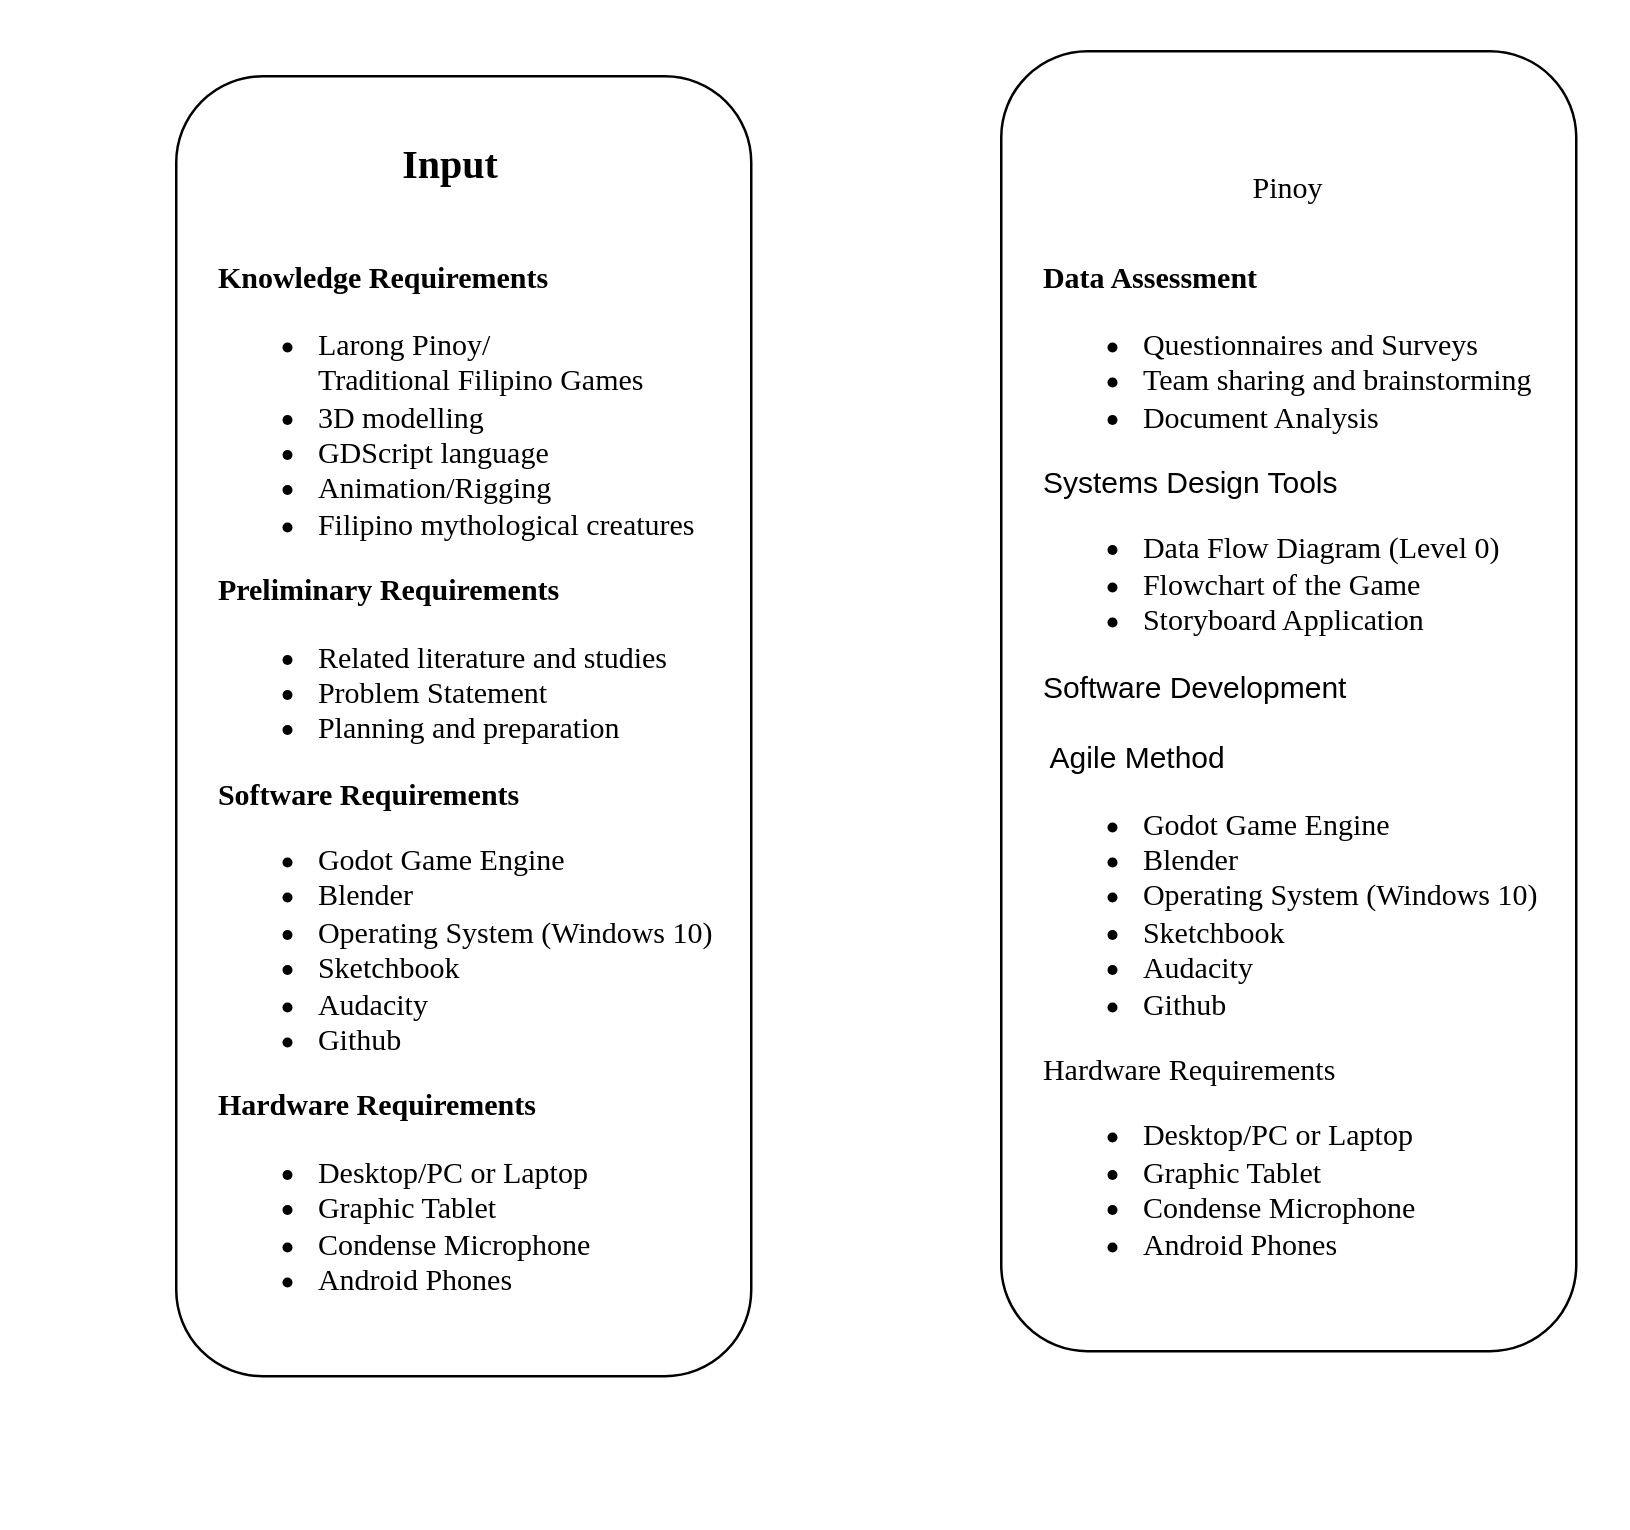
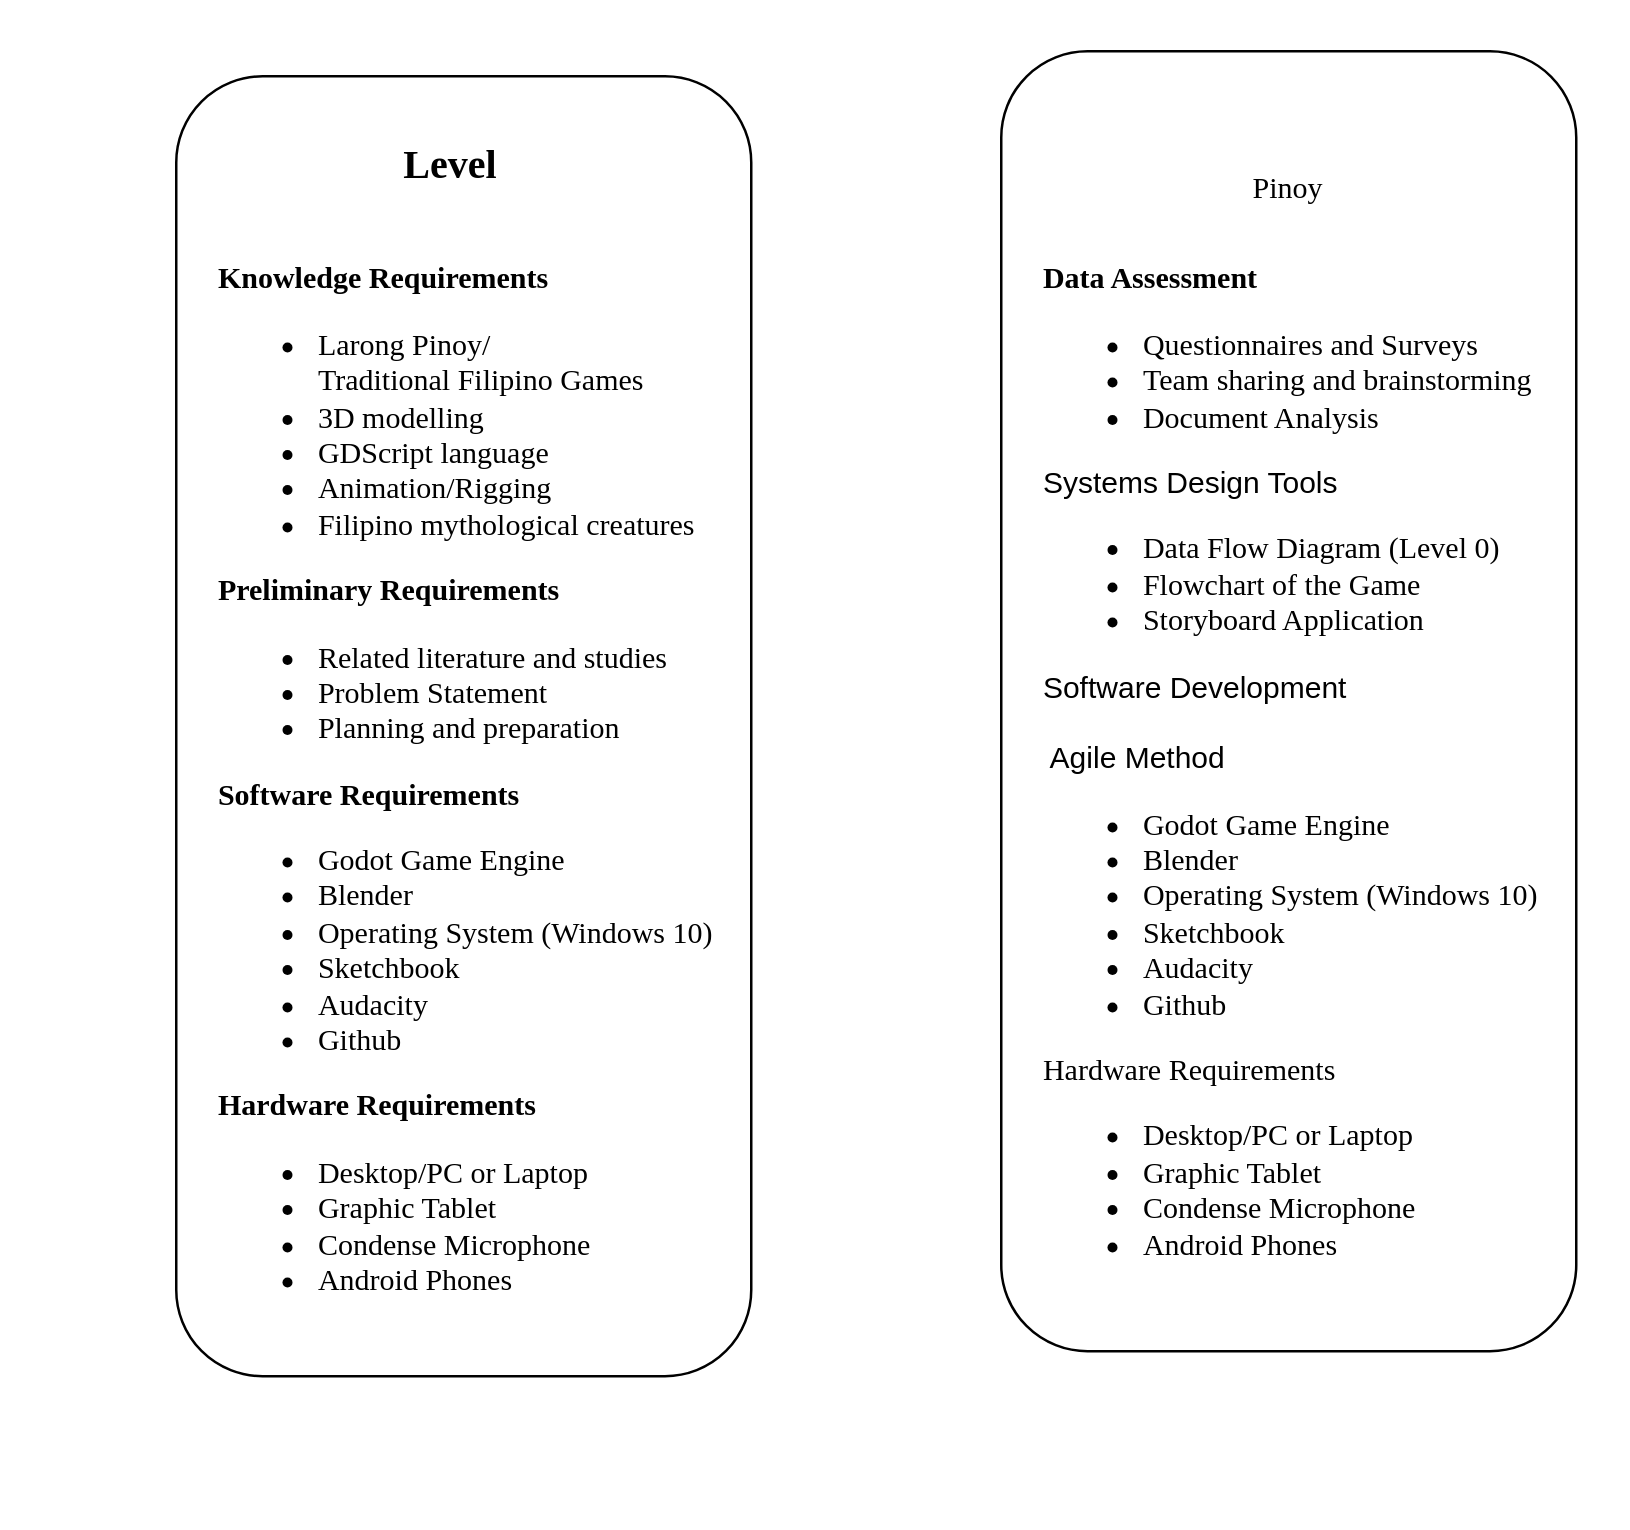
(451, 164) -> (451, 164)
